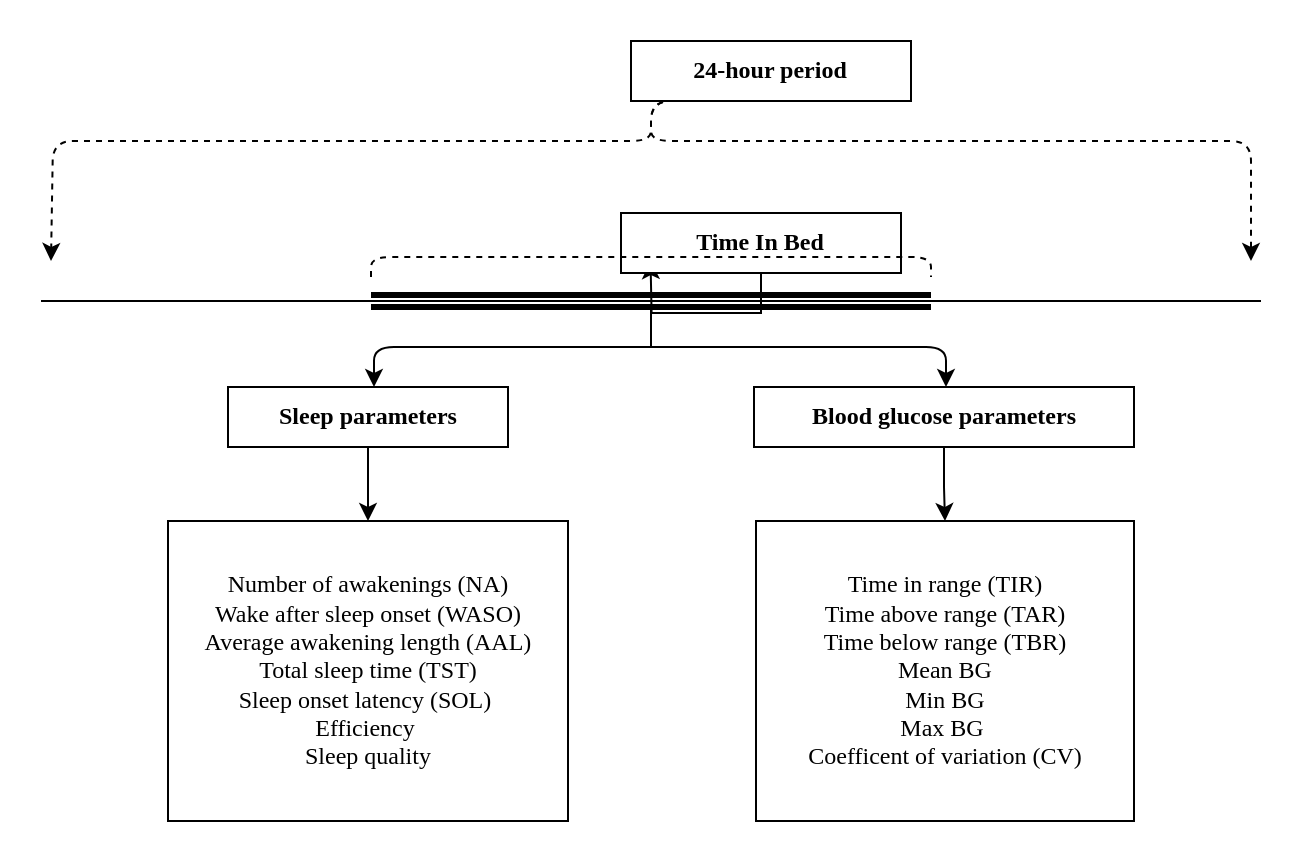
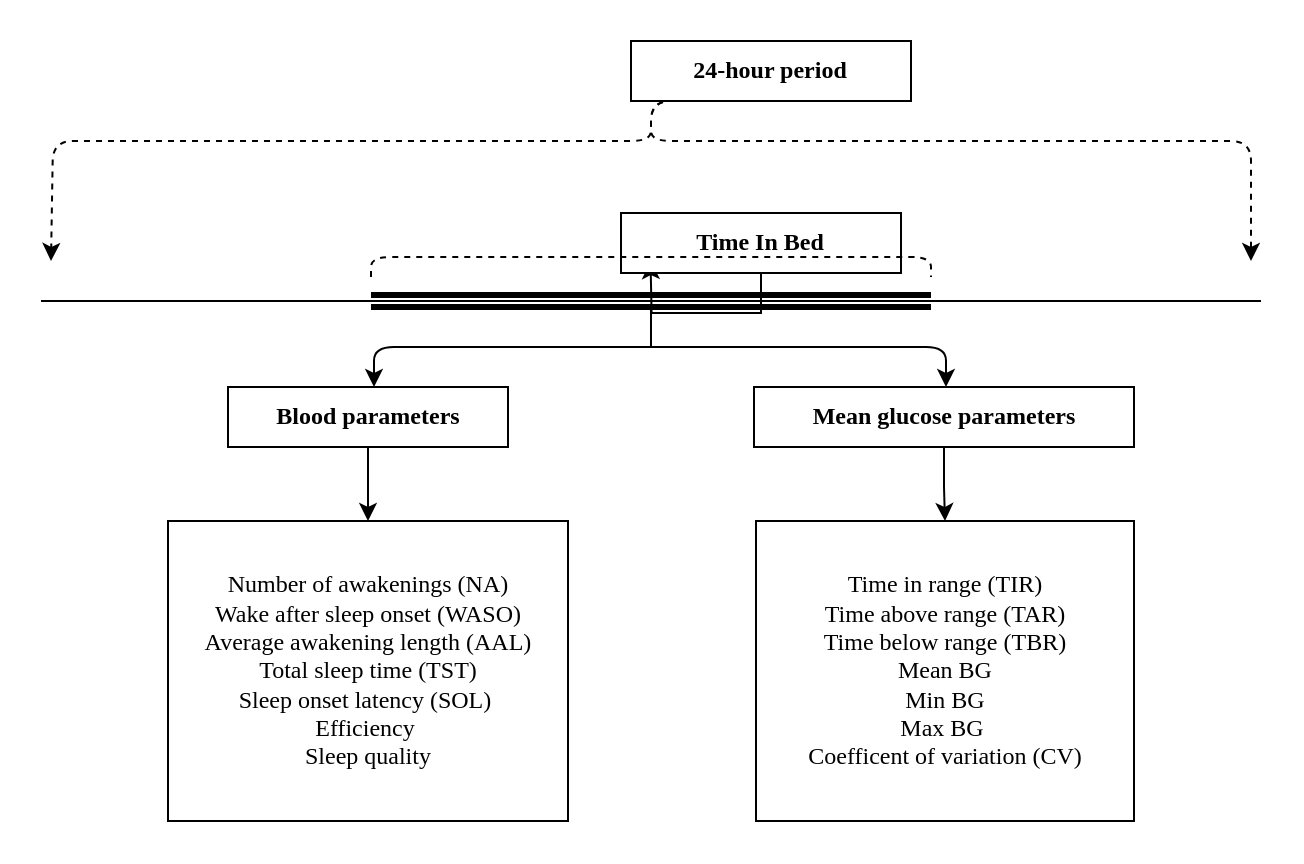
(369, 417) -> (369, 417)
(945, 417) -> (945, 417)
